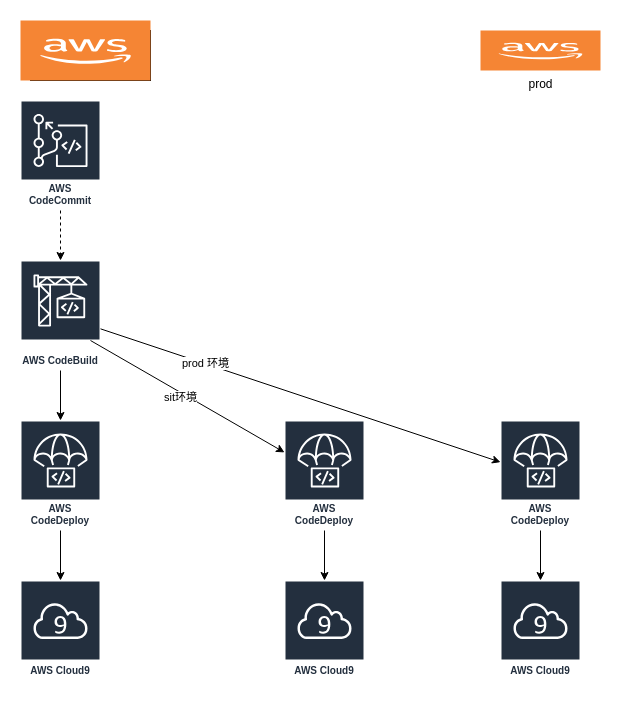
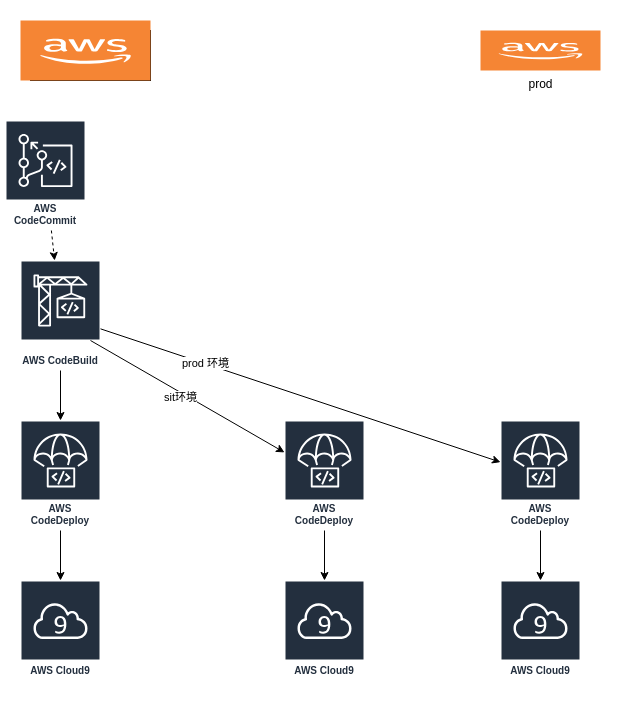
(61, 156) -> (46, 176)
